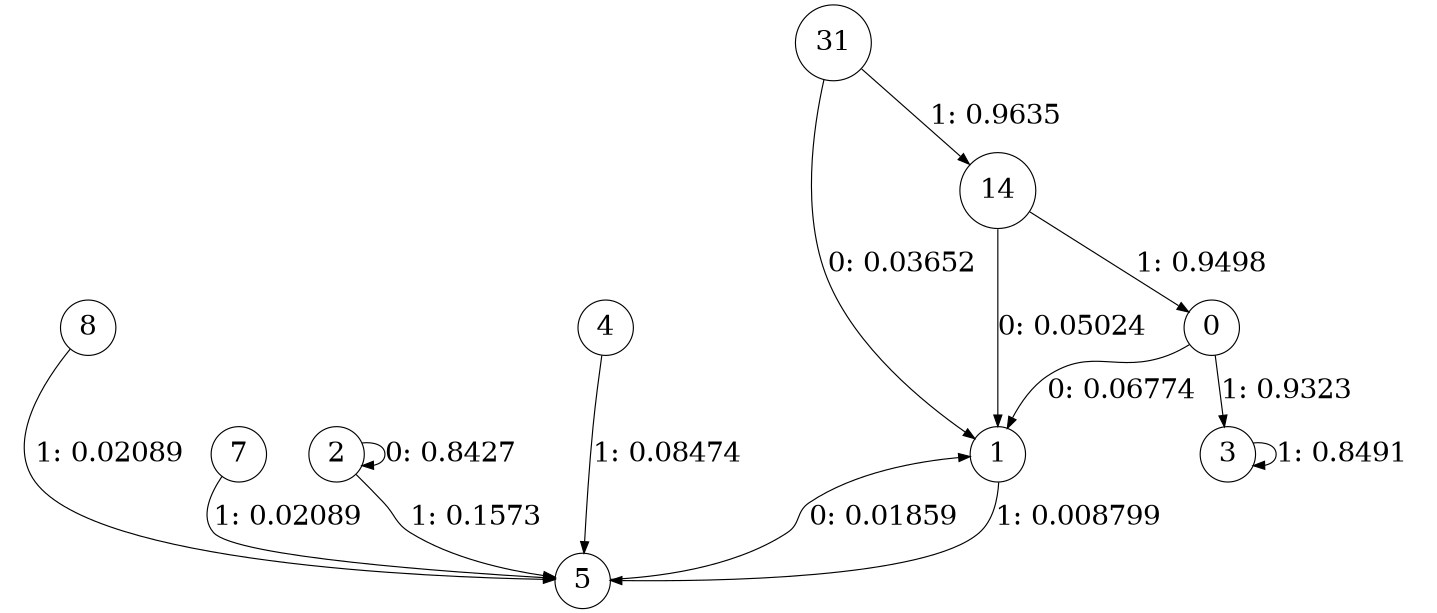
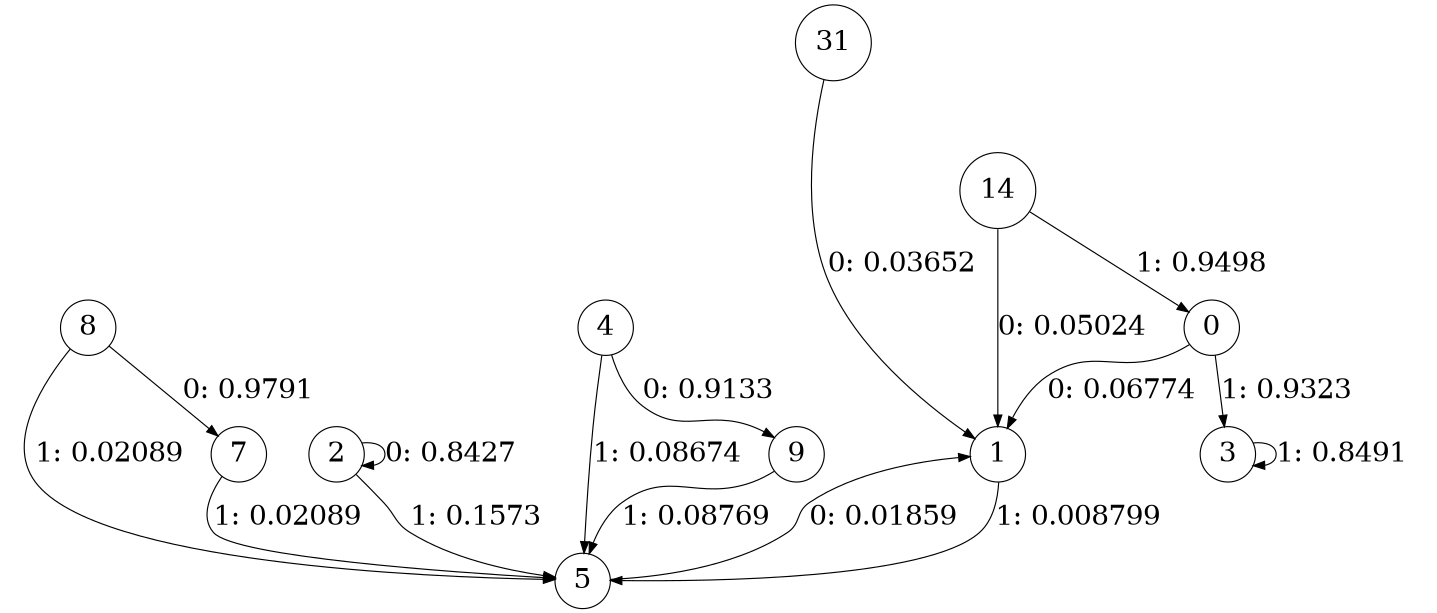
(911, 113) -> none
none -> (159, 387)
(676, 454) -> (676, 454)
none -> (797, 454)
